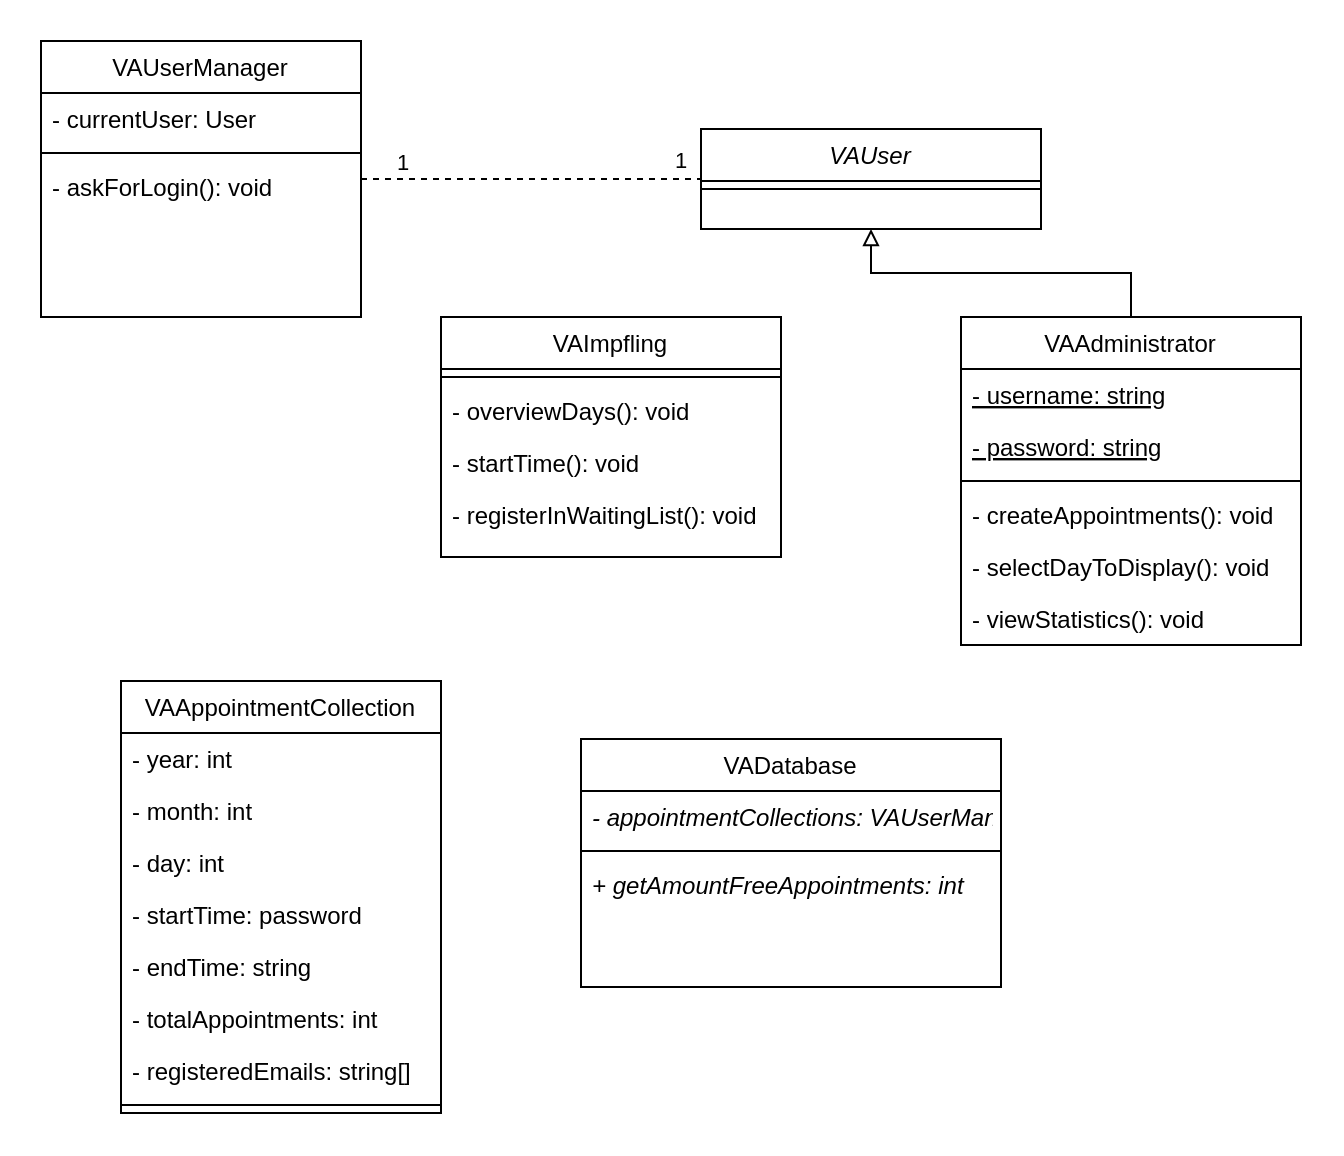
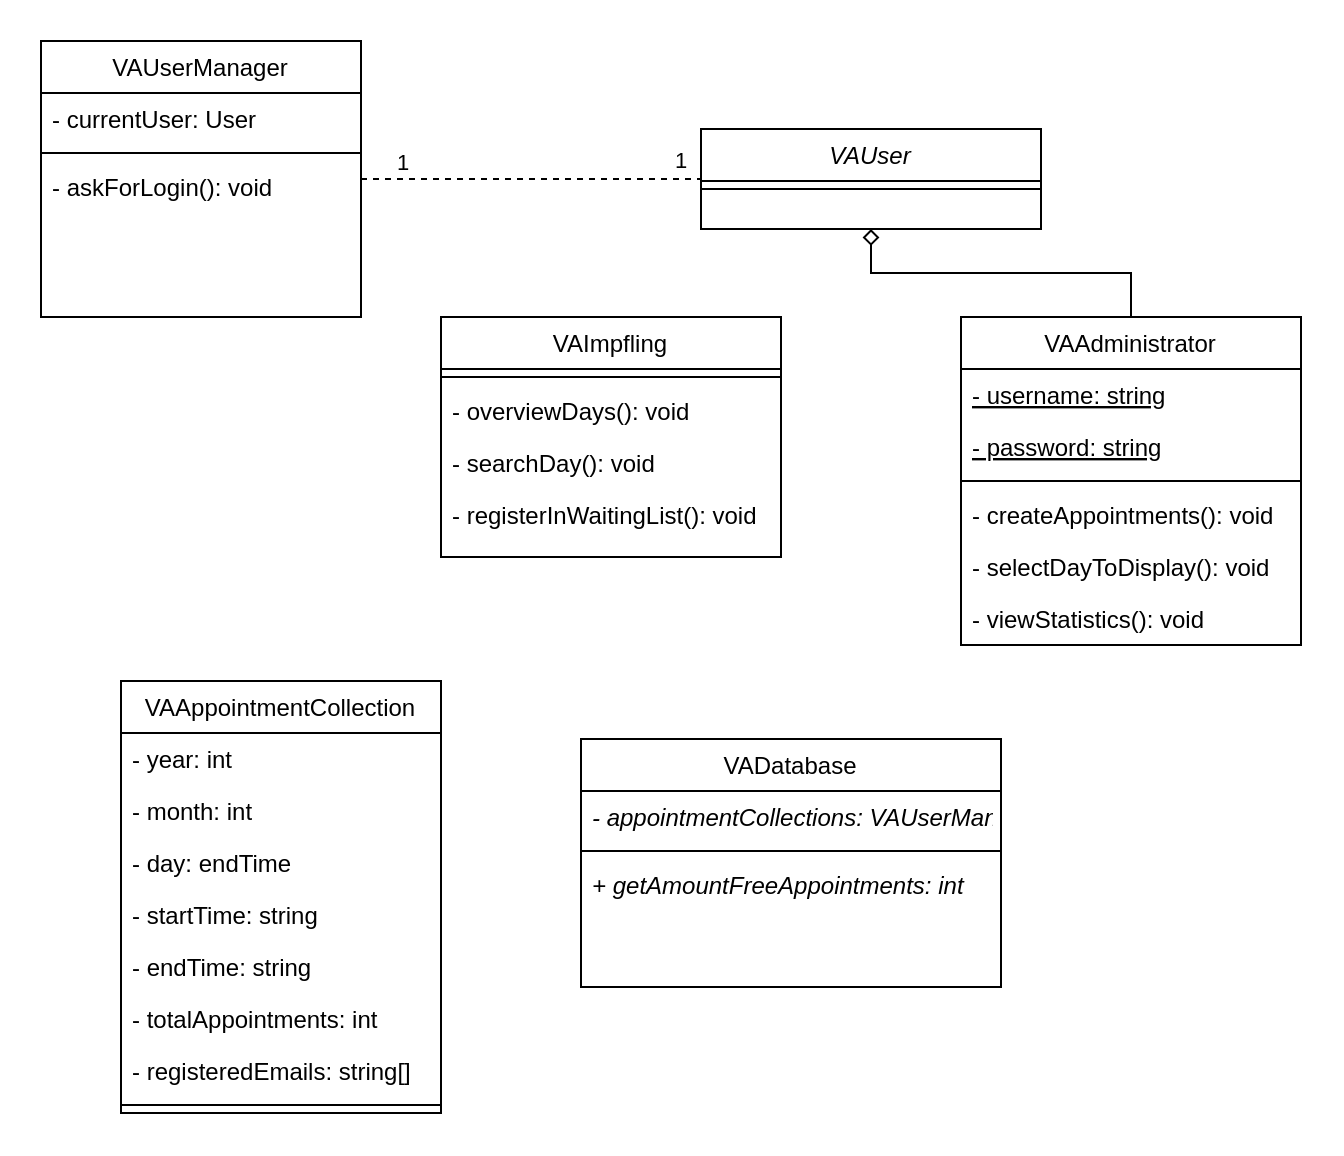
(871, 246) -> (871, 246)
(564, 464) -> (567, 464)
(187, 864) -> (214, 864)
(261, 916) -> (244, 916)
